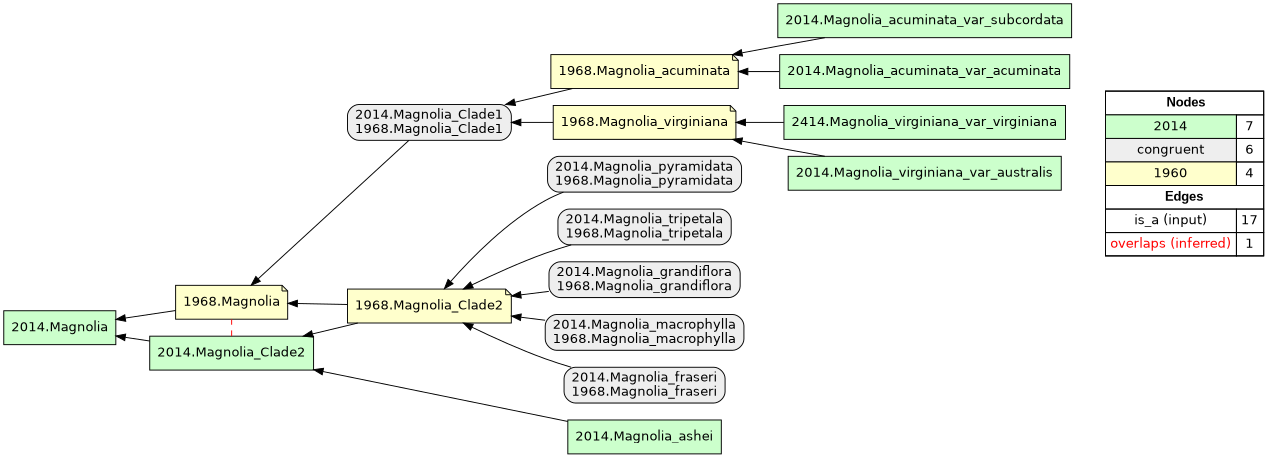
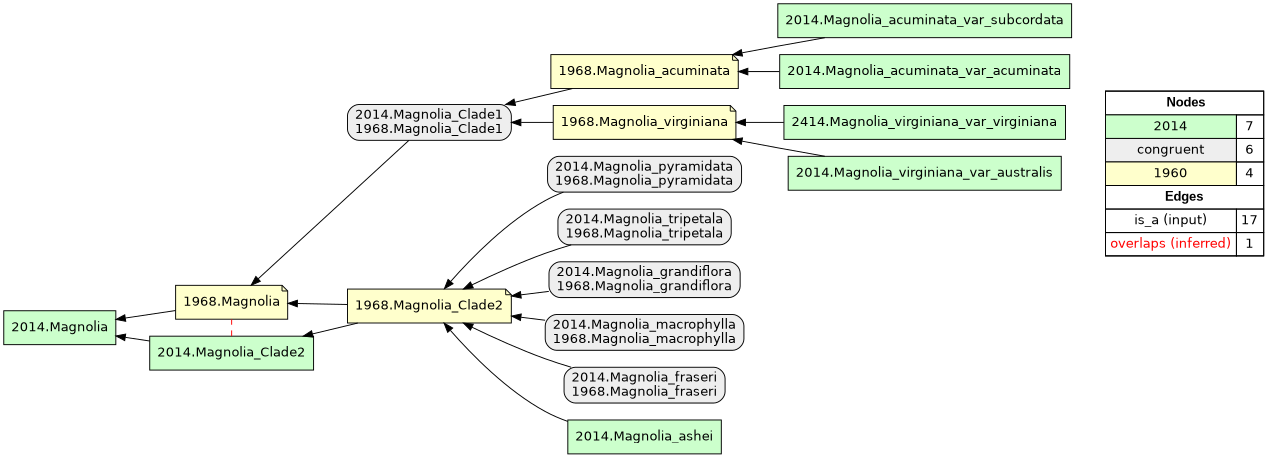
(445, 397) -> (504, 383)
